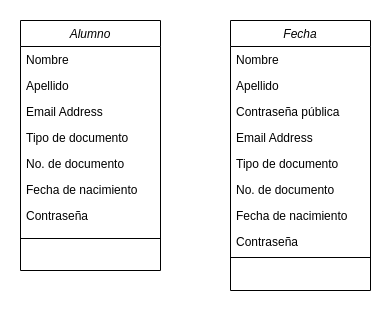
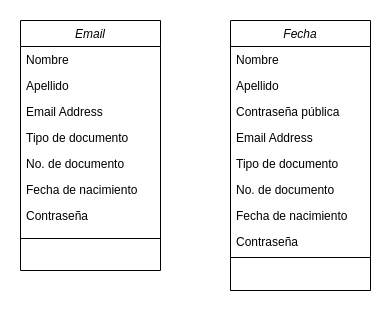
(90, 34) -> (90, 34)
